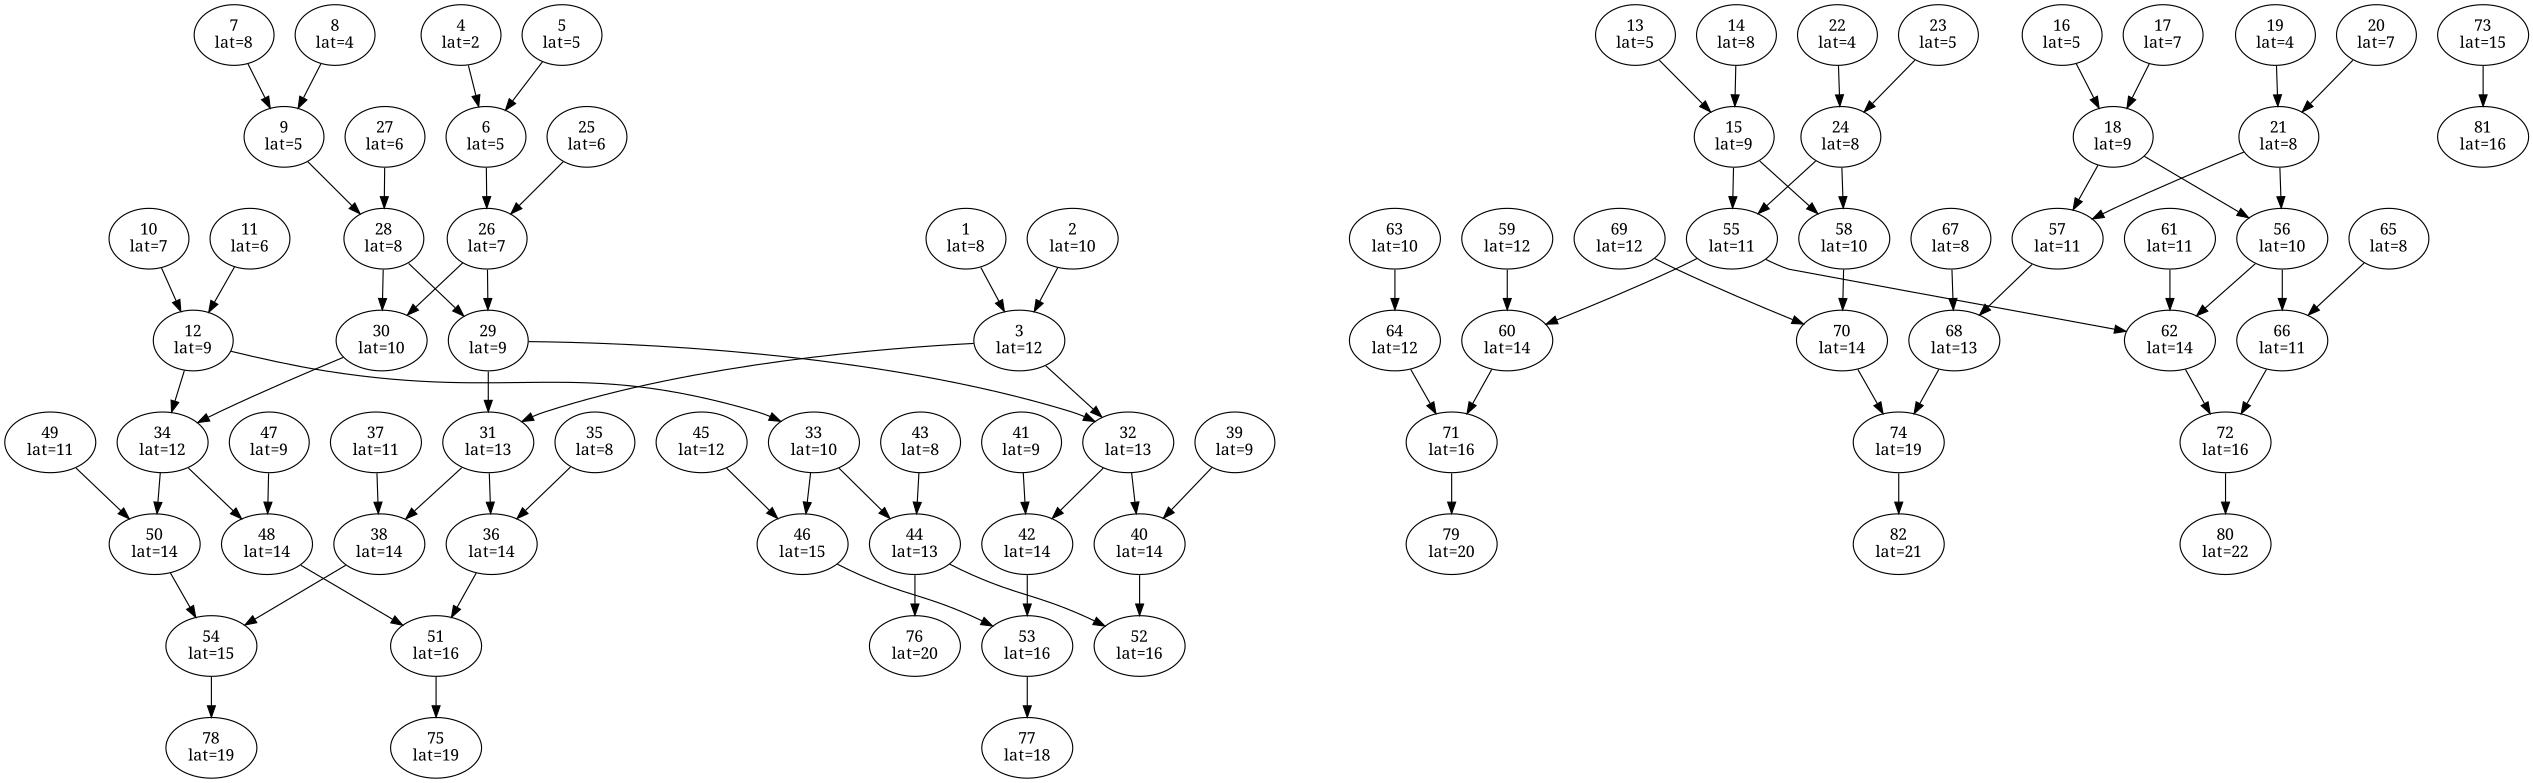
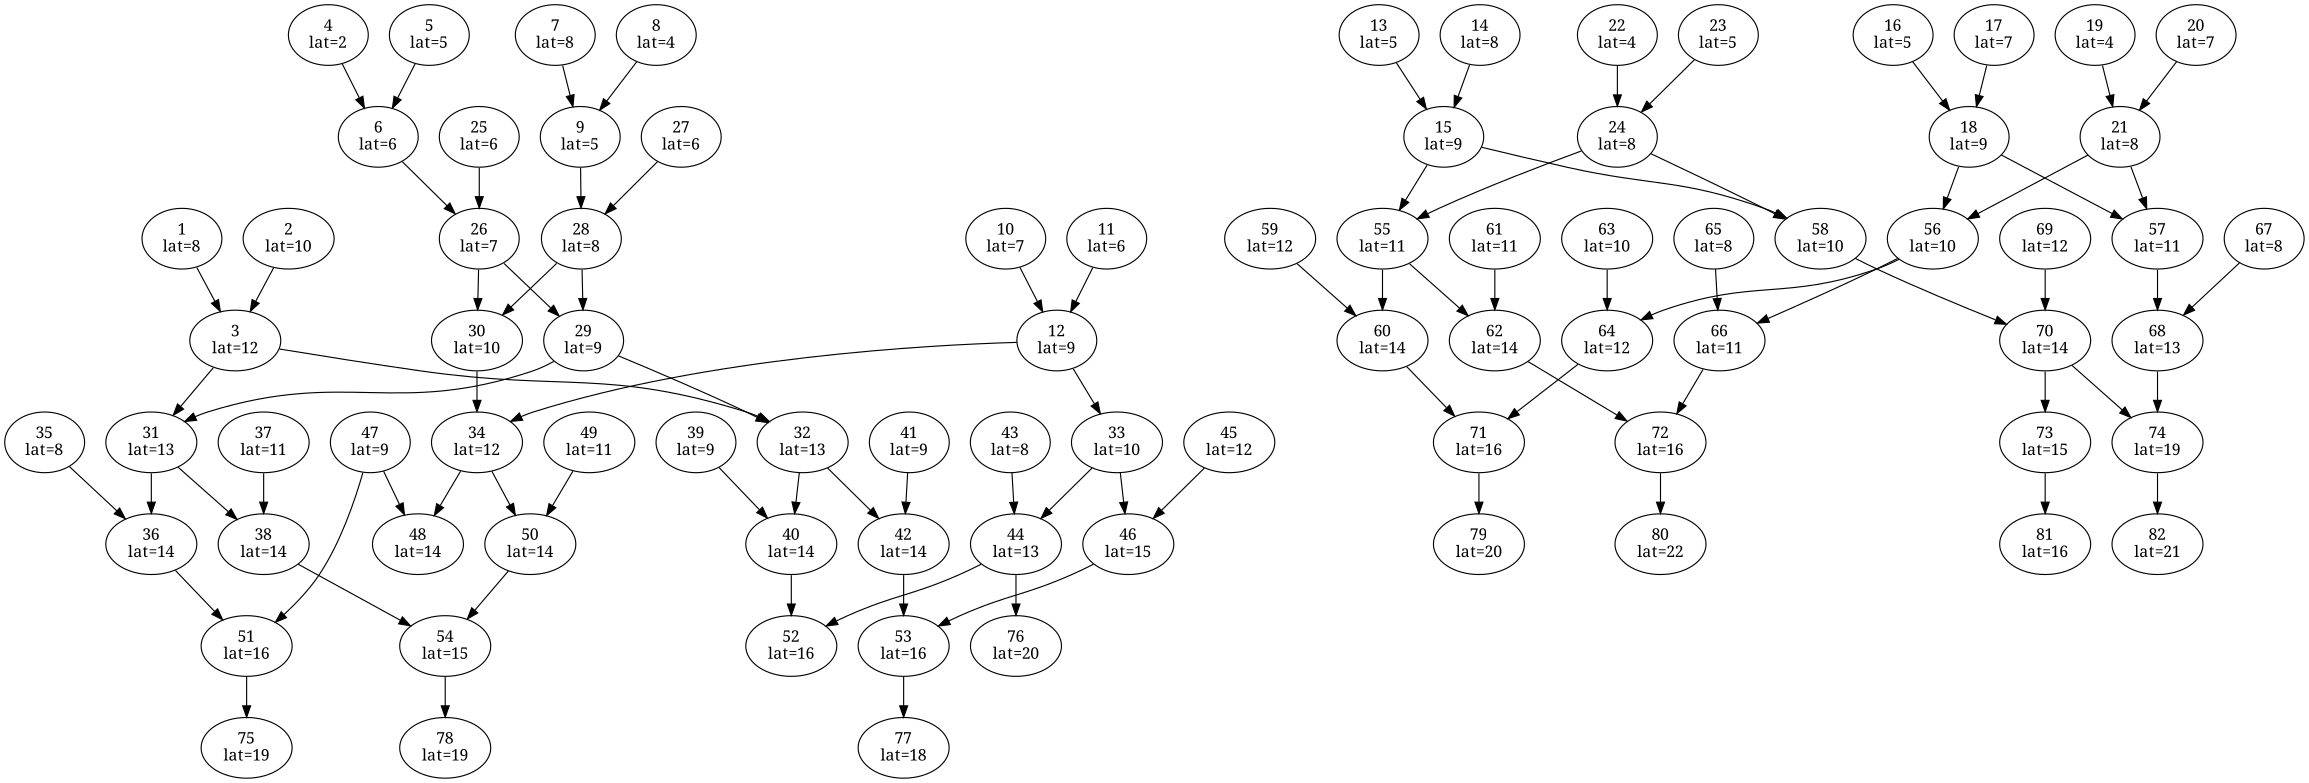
(486, 137) -> (378, 137)
(2230, 286) -> (1776, 289)
none -> (2045, 386)
(347, 592) -> (334, 550)
